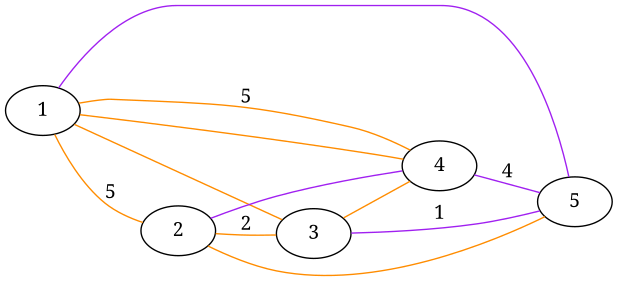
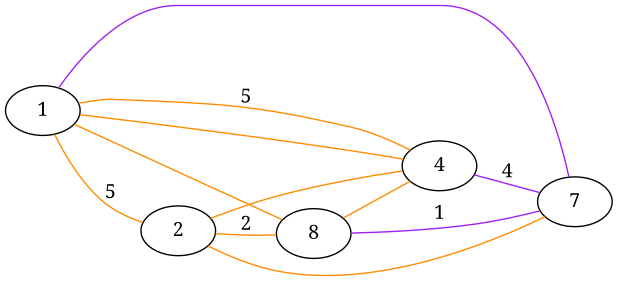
(305, 189) -> (305, 189)
(575, 202) -> (575, 202)
(314, 234) -> (314, 234)
